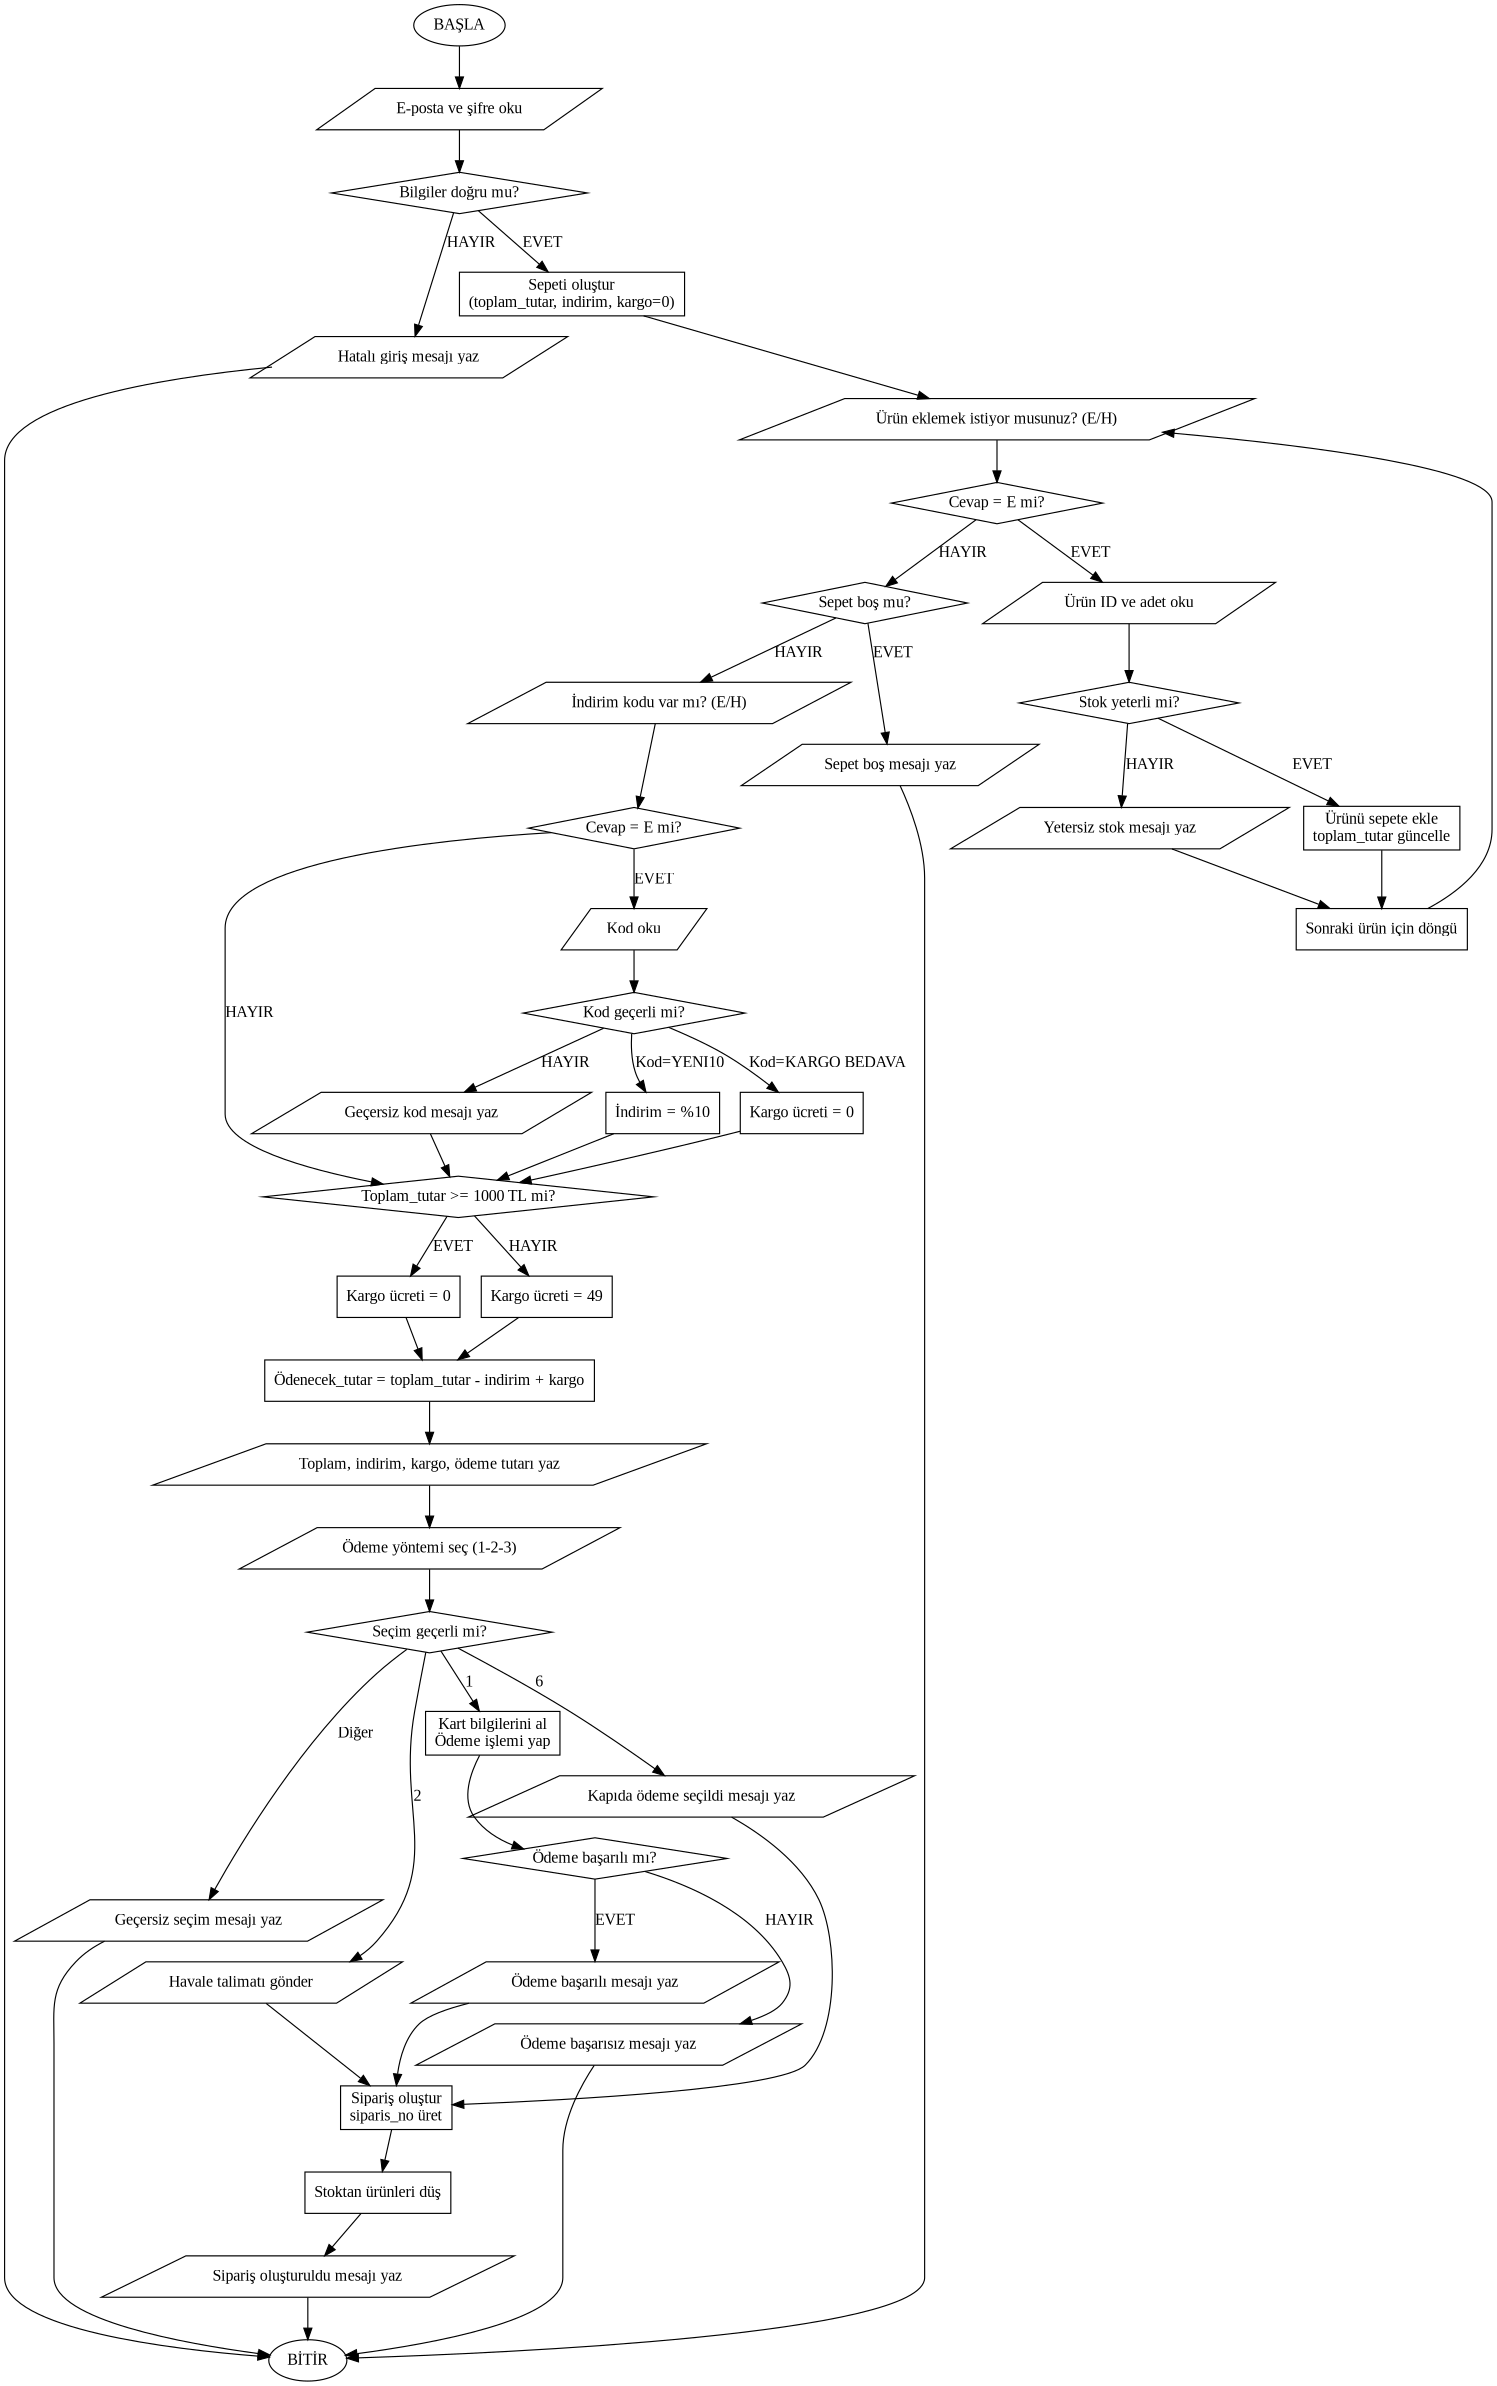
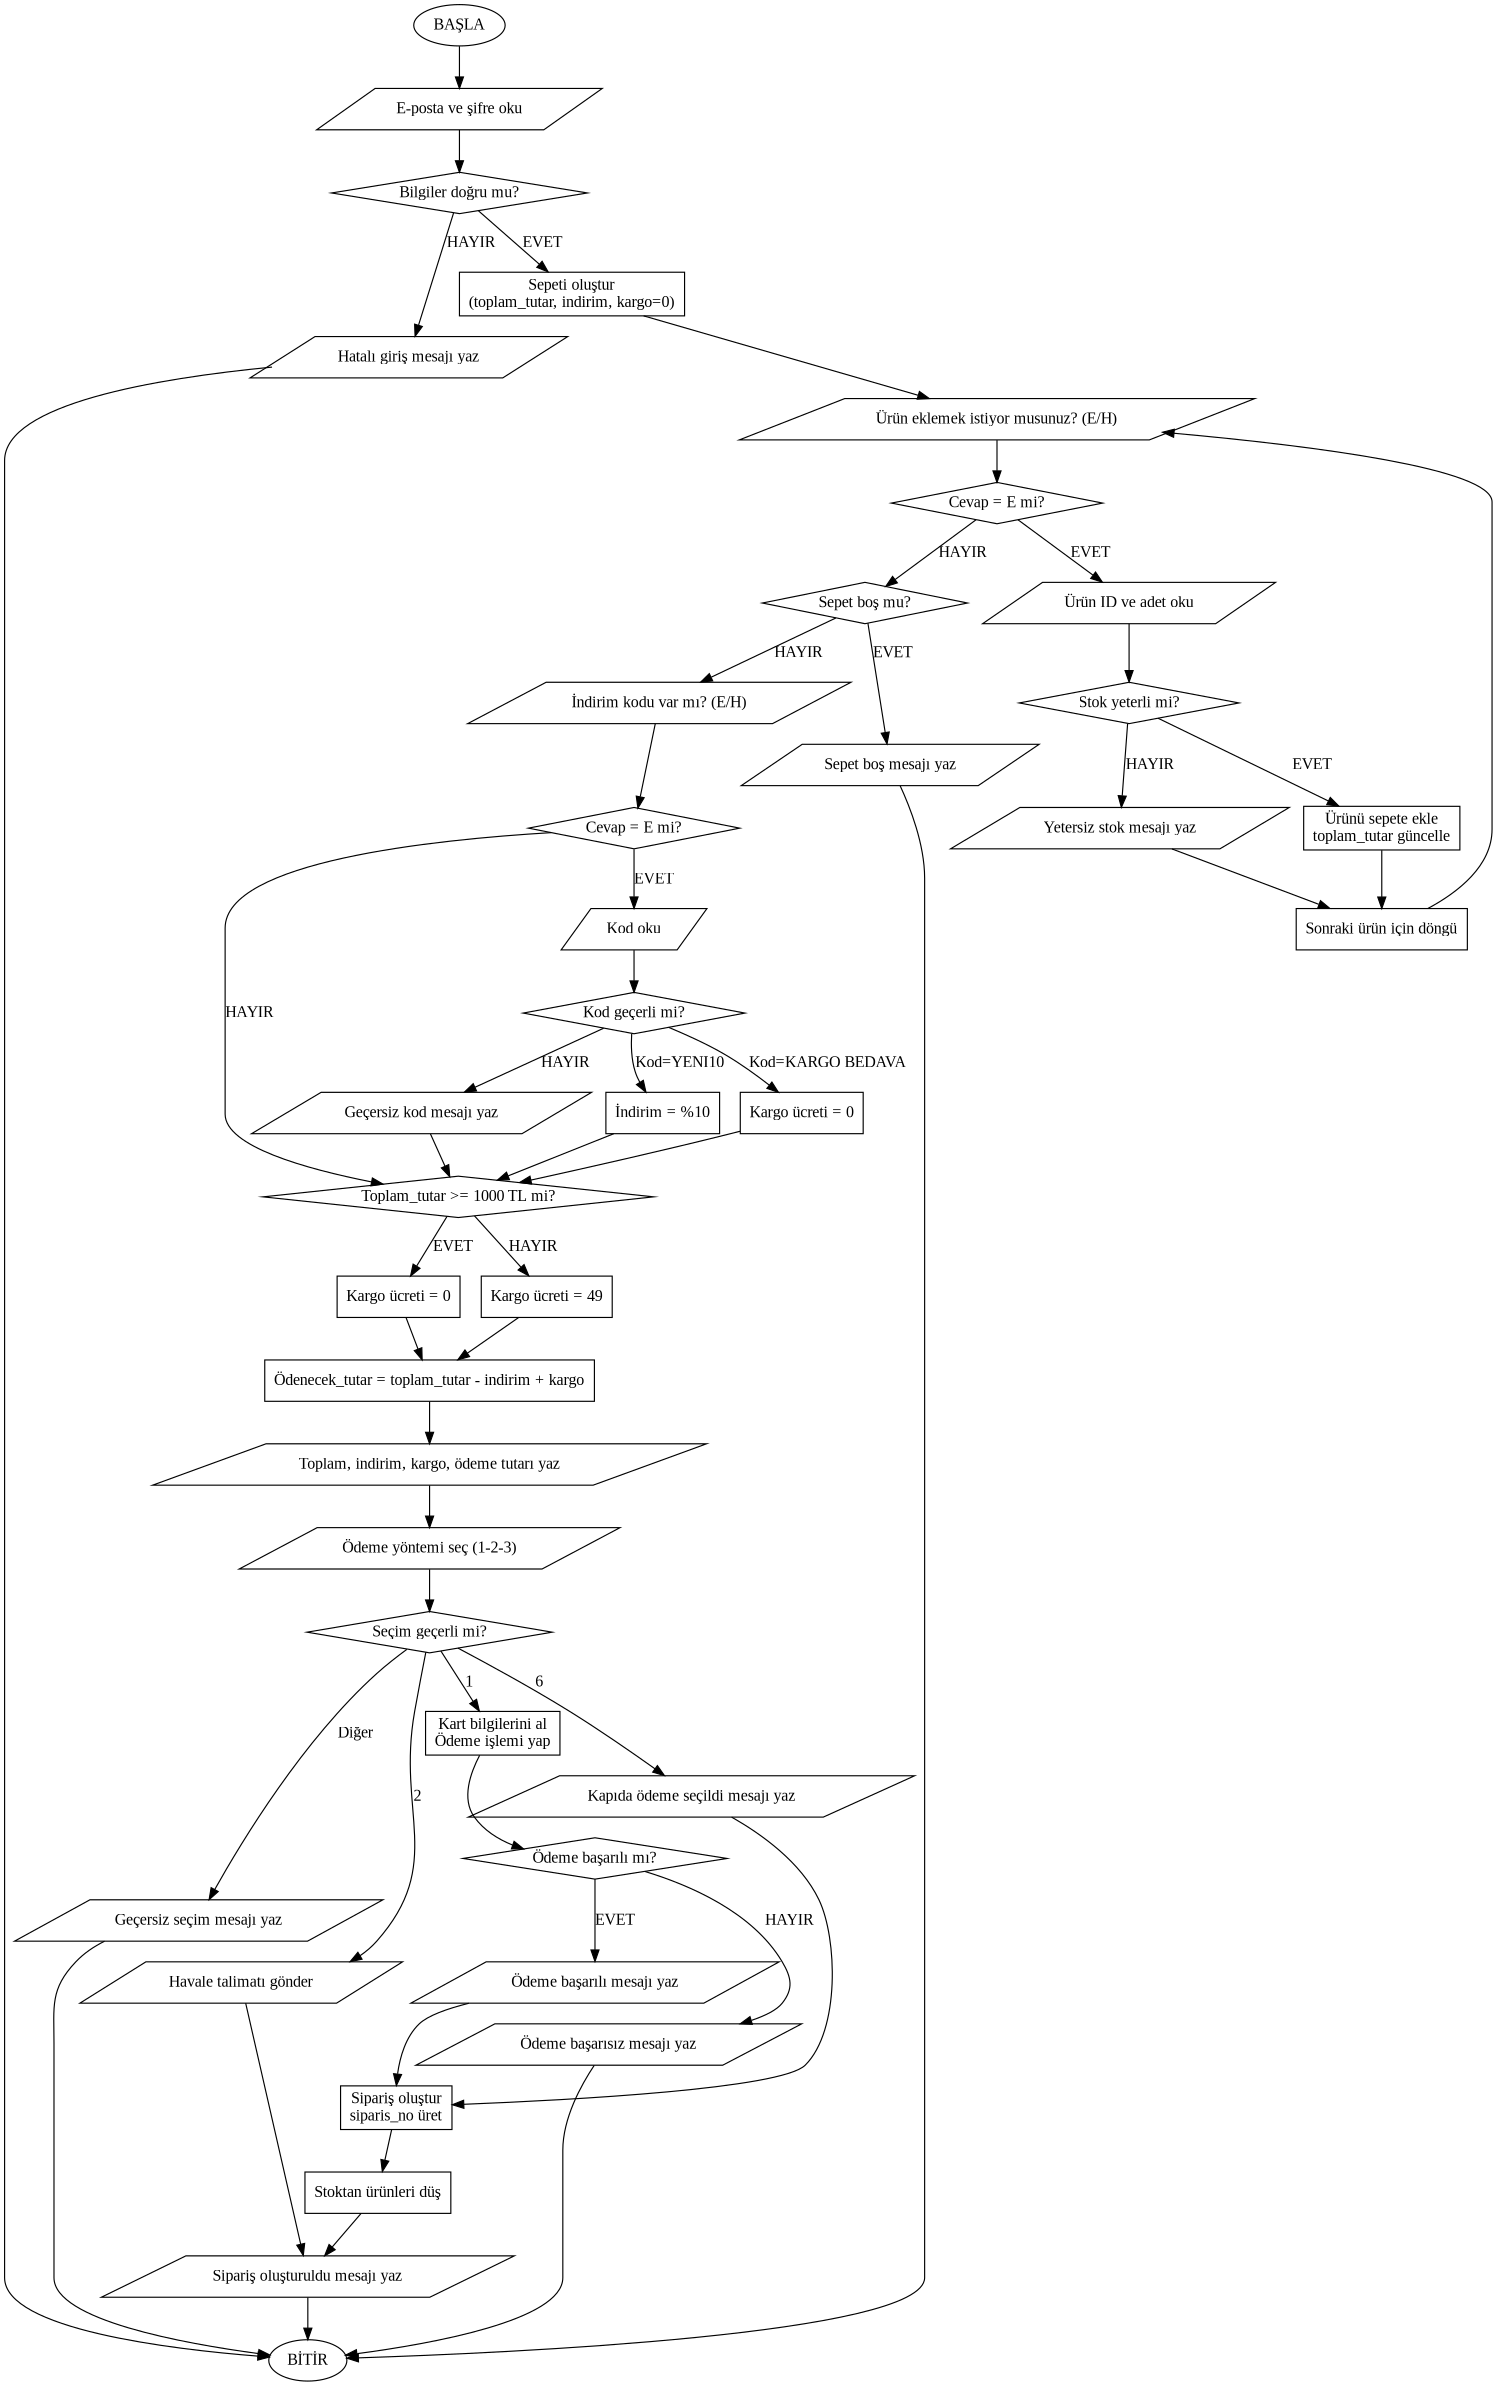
(313, 2041) -> (273, 2124)
